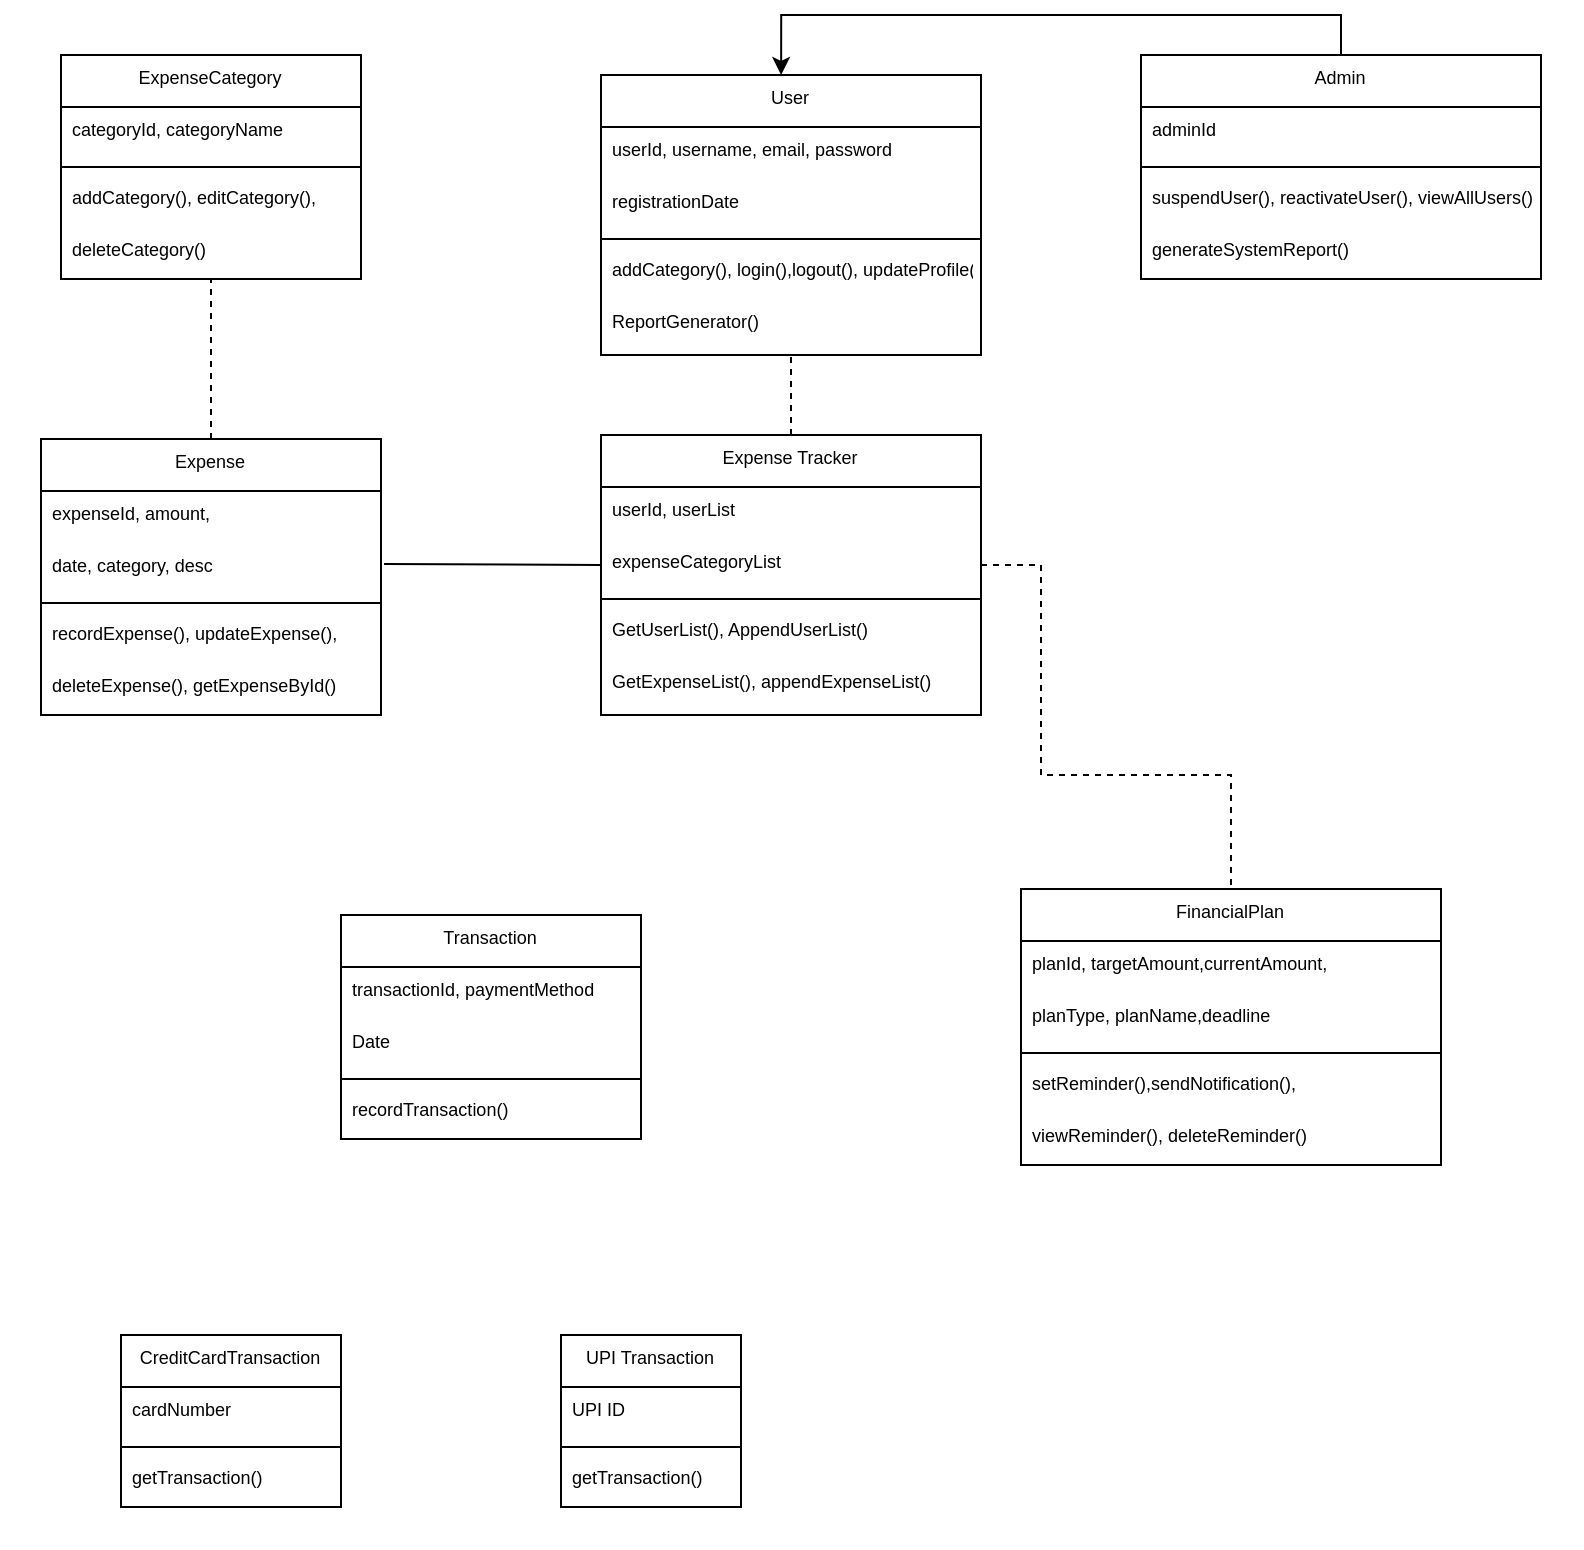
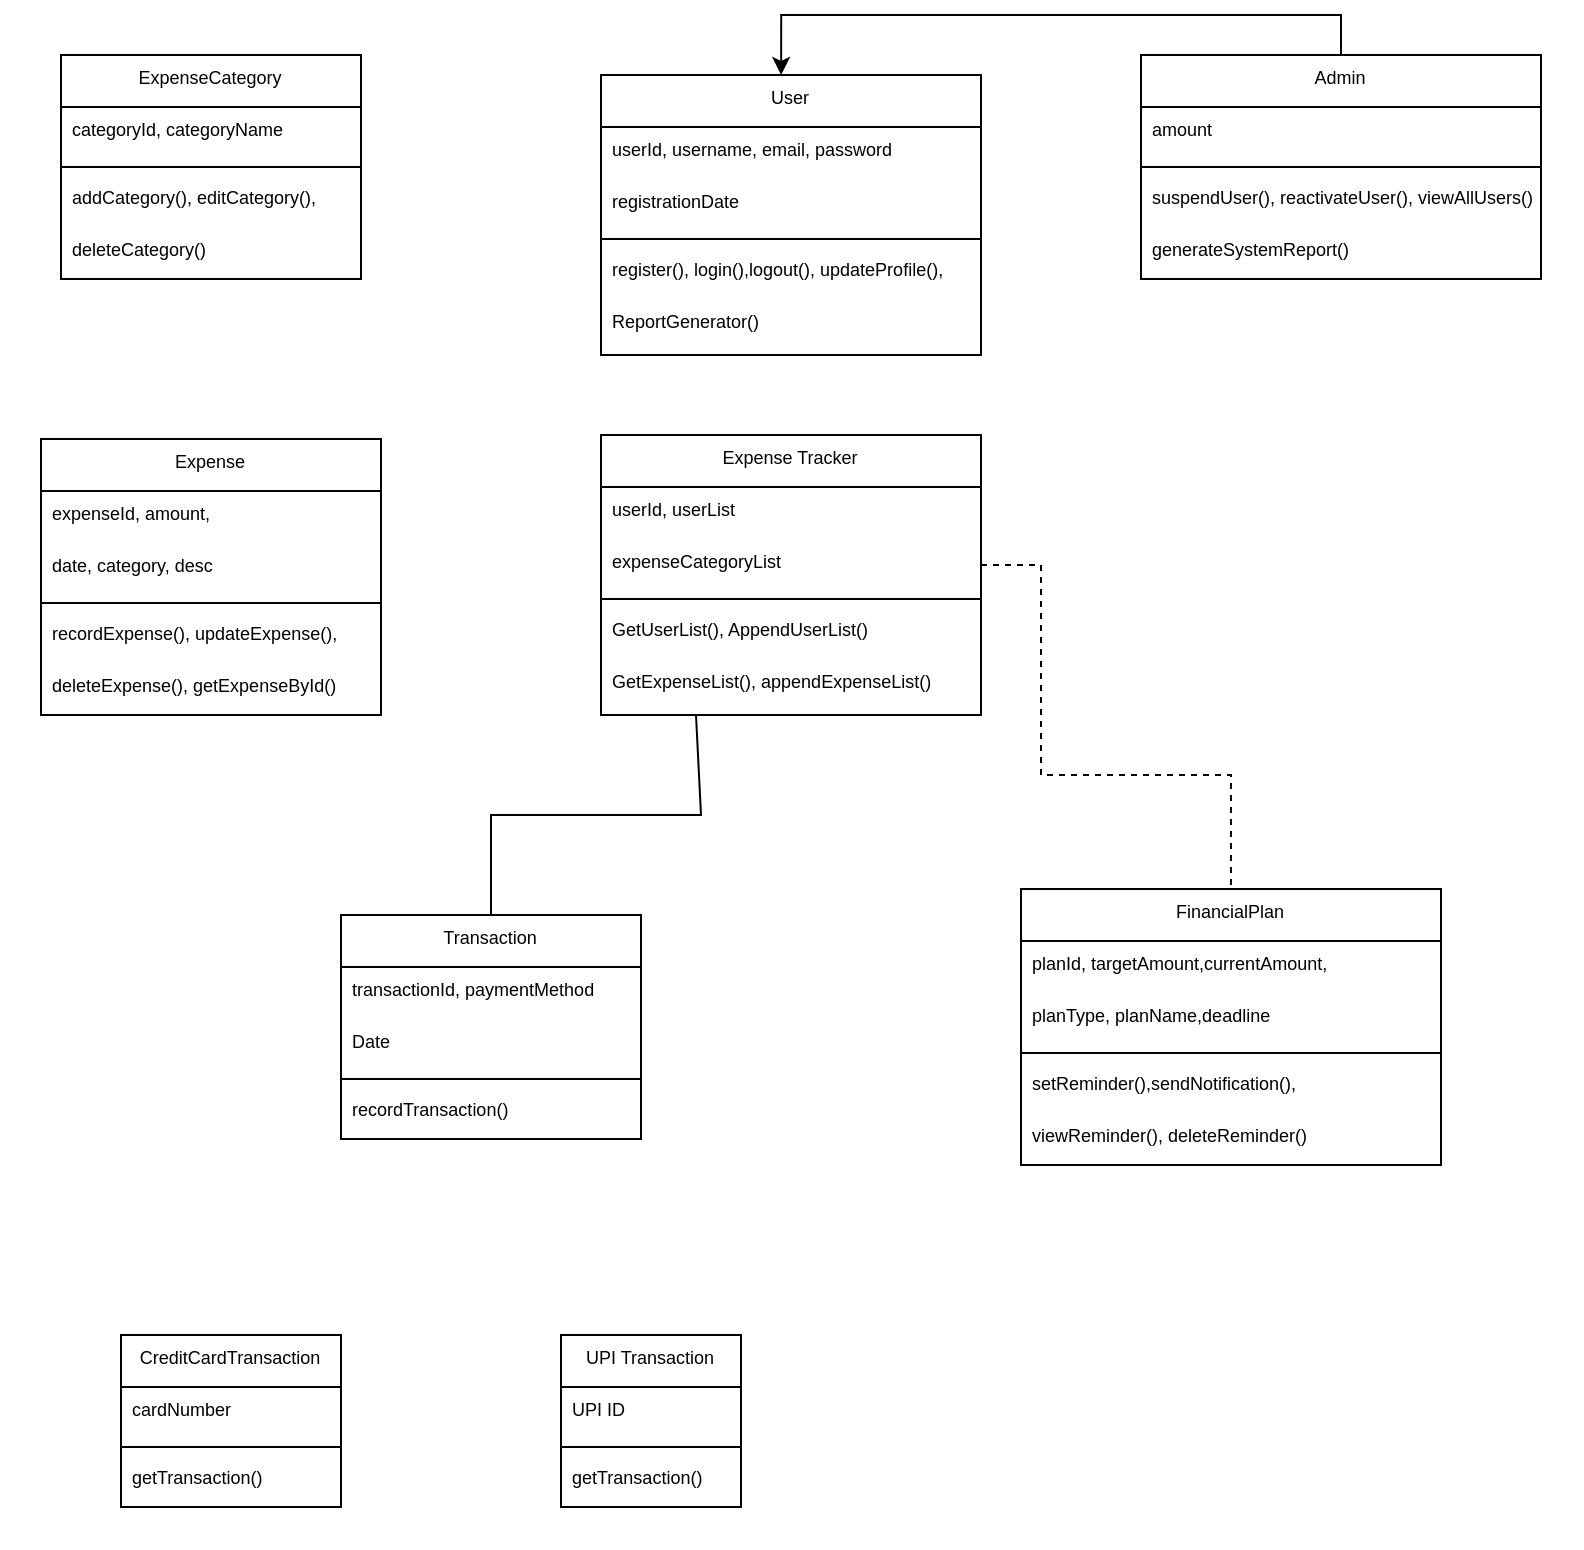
(1185, 130) -> (1182, 130)
(833, 270) -> (816, 270)
(211, 361) -> none
(791, 397) -> none
(491, 565) -> none
none -> (594, 815)
